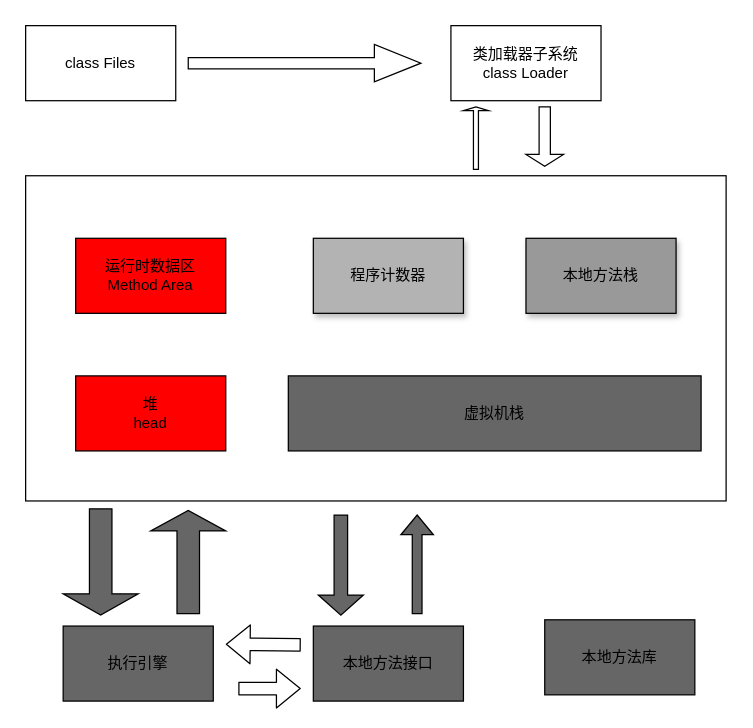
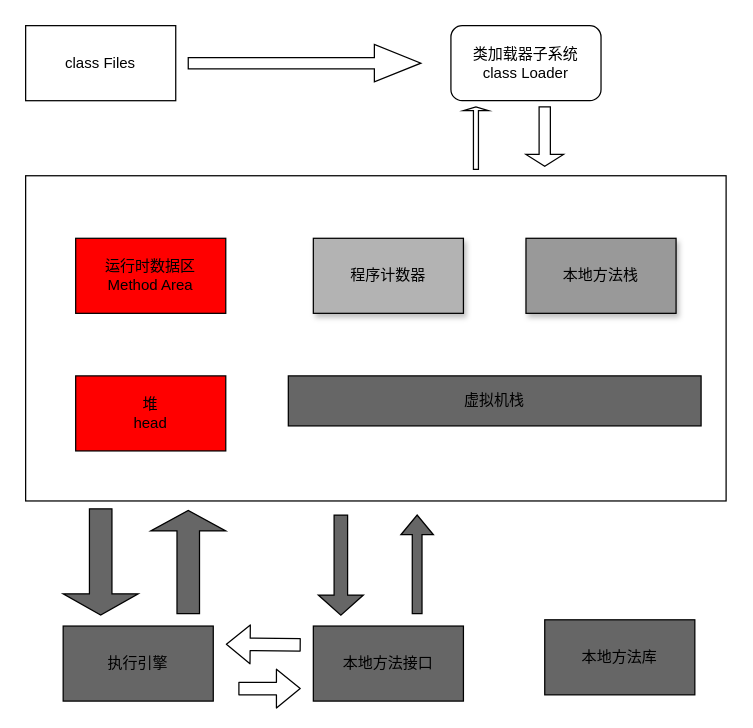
(526, 63) -> (526, 63)
(494, 413) -> (494, 401)
